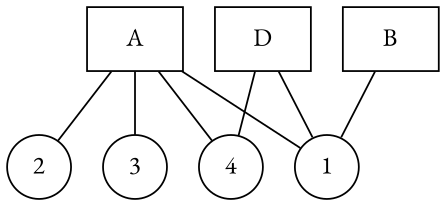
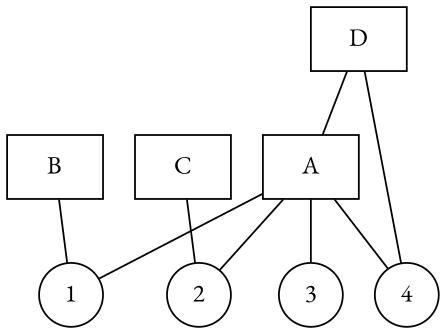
(296, 104) -> (335, 103)
none -> (183, 167)
